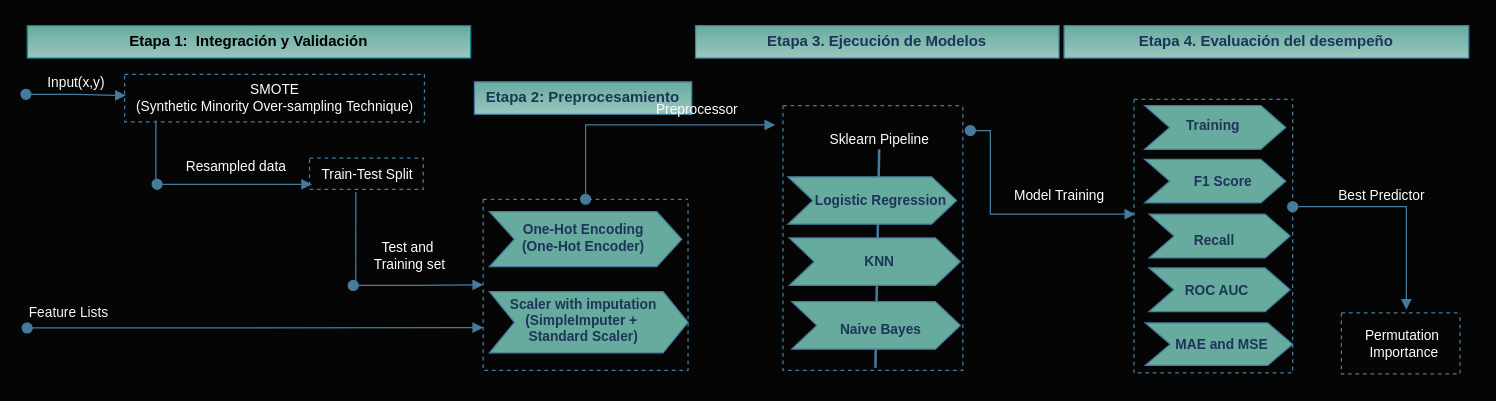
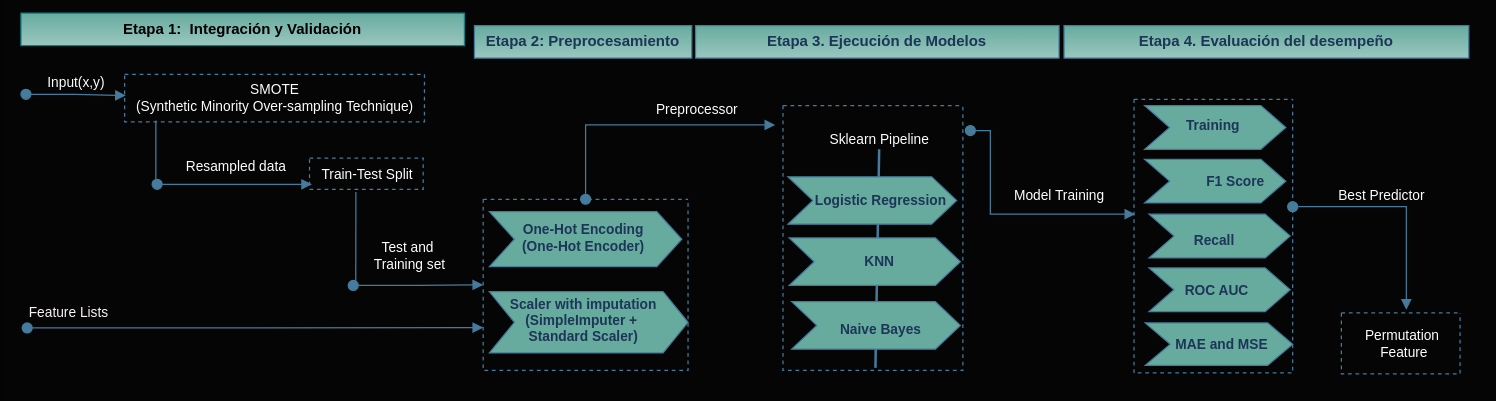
(249, 42) -> (243, 29)
(583, 98) -> (583, 42)
(1223, 181) -> (1235, 181)
(1405, 344) -> (1405, 344)
